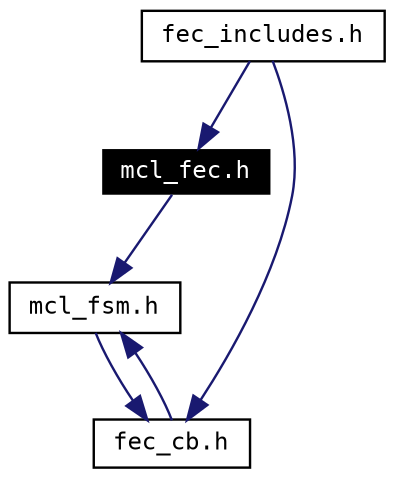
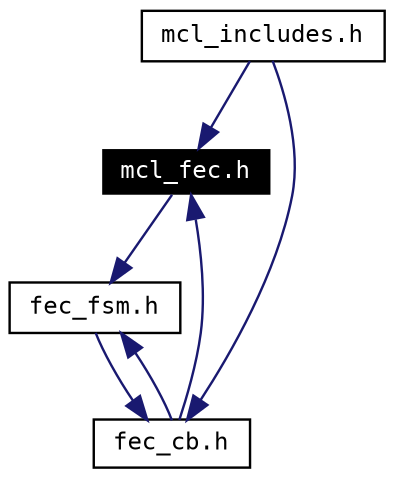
(263, 36) -> (263, 36)
(95, 308) -> (95, 308)
none -> (202, 321)
